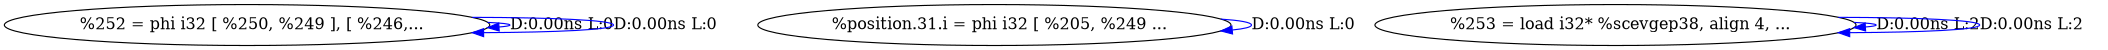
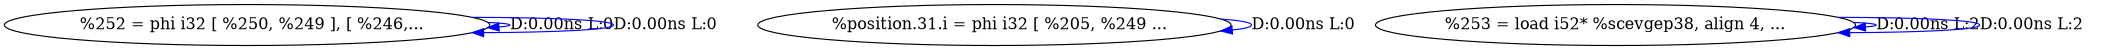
(1615, 25) -> (1615, 25)
